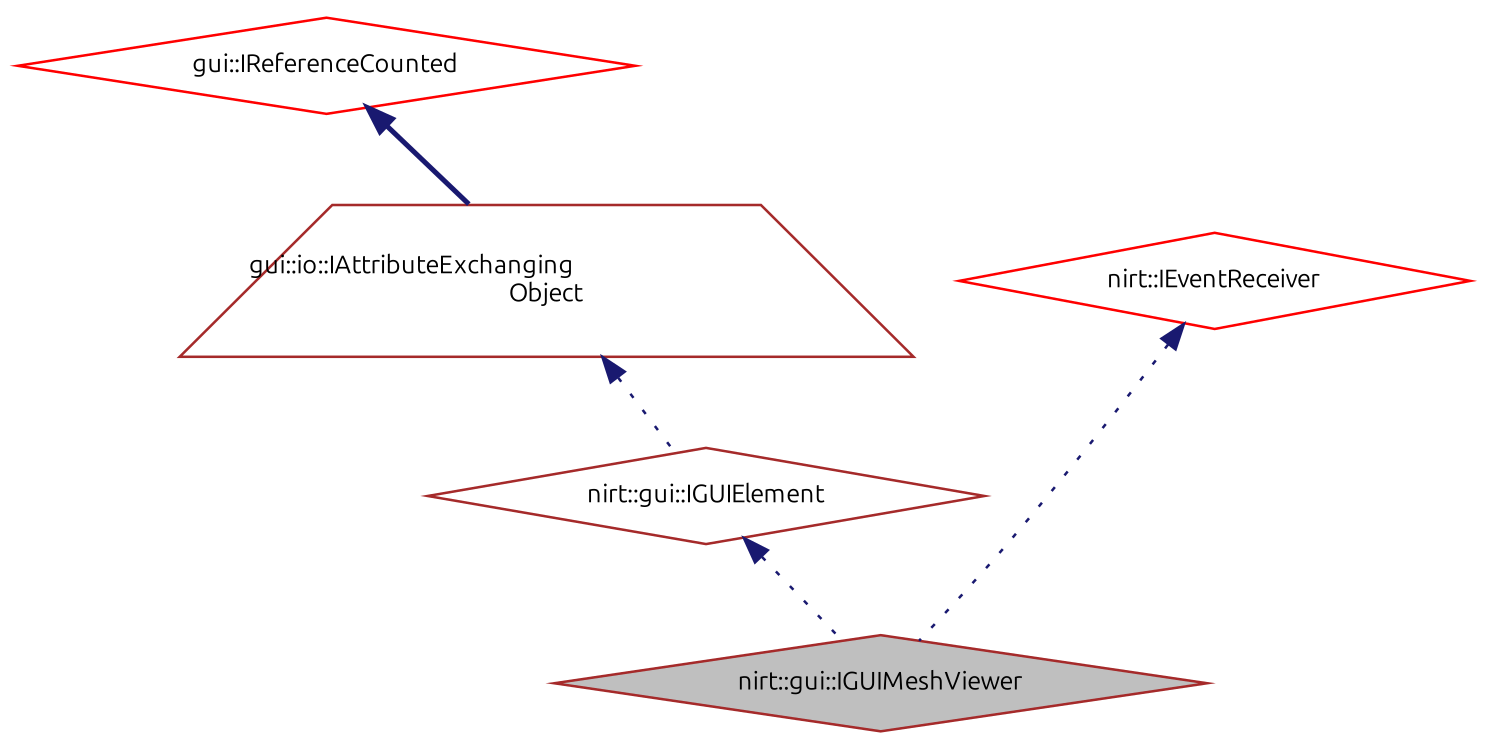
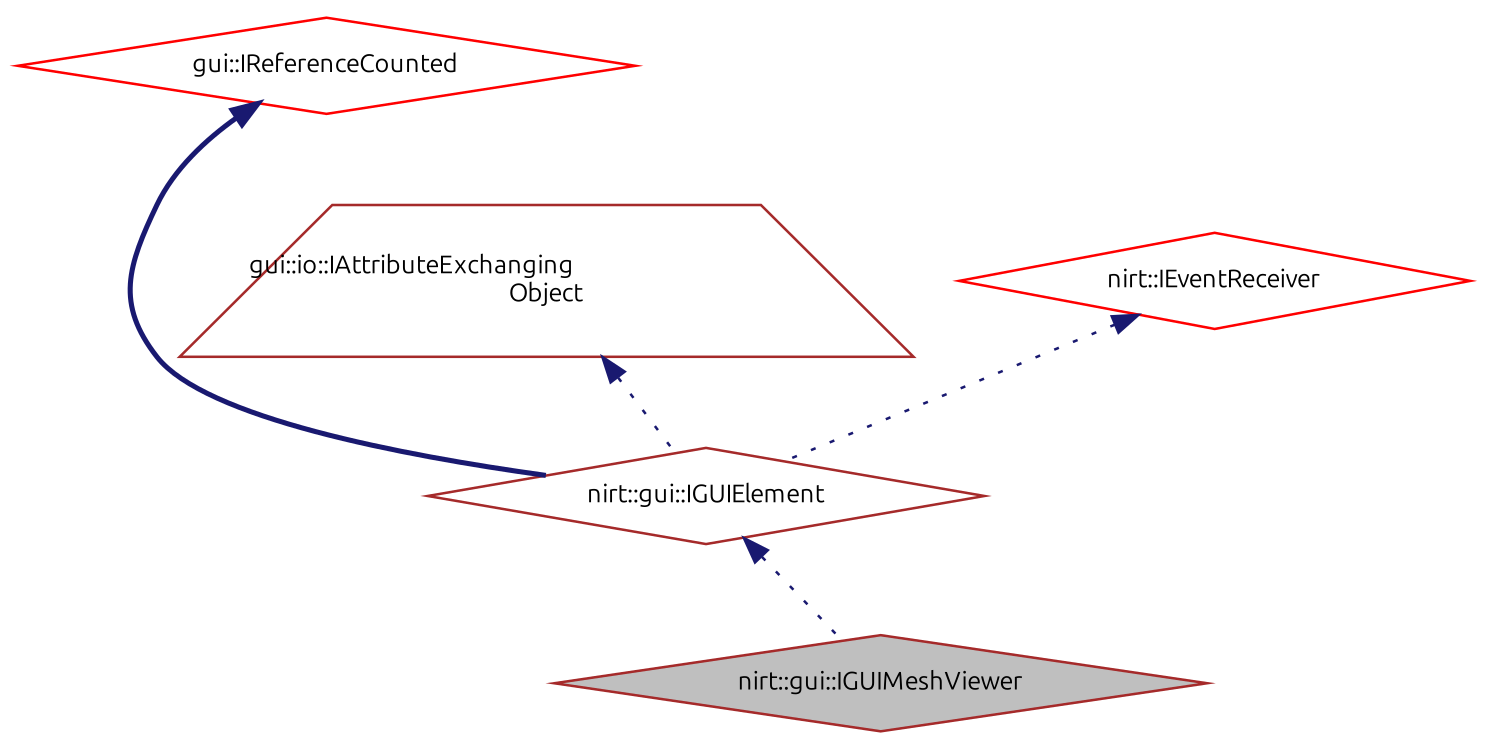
(428, 165) -> (209, 394)
(1048, 496) -> (950, 393)
